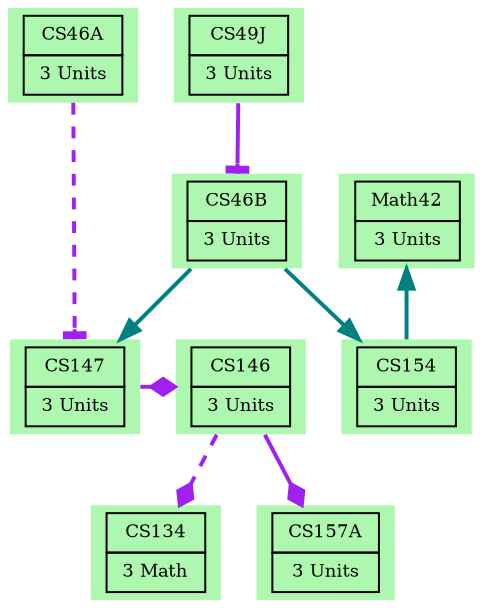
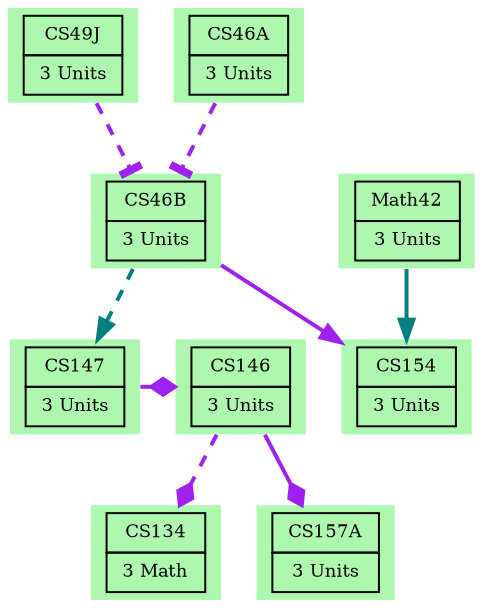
(238, 133) -> (112, 134)
(74, 216) -> (200, 134)
(163, 297) -> (120, 295)
(315, 297) -> (272, 298)
(407, 314) -> (407, 294)
